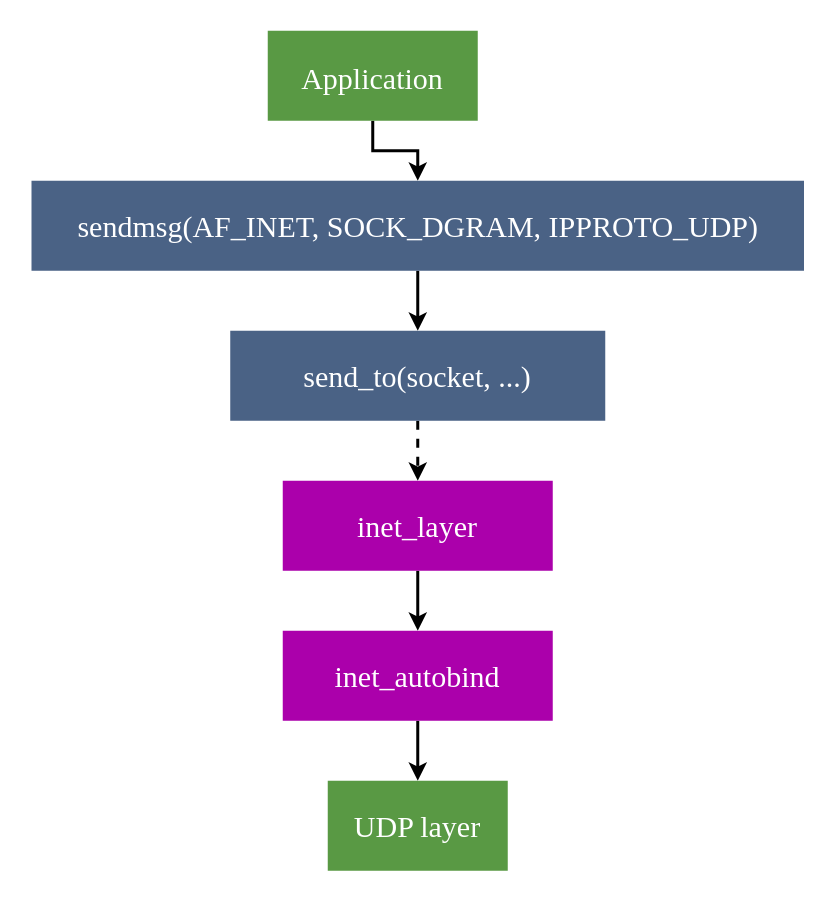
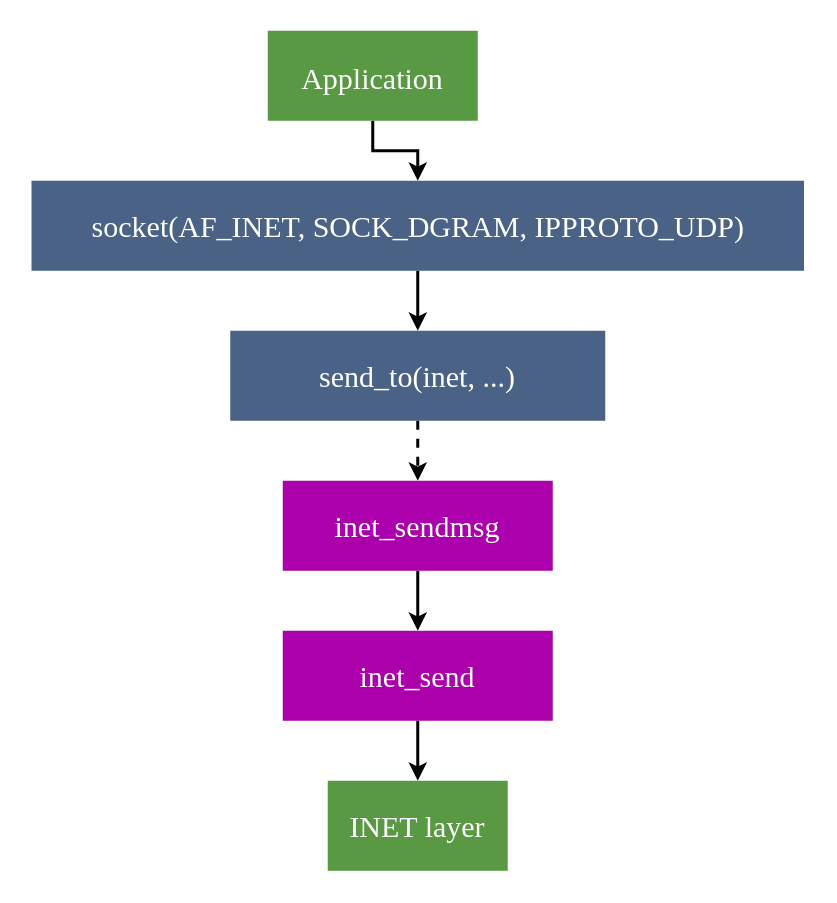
(419, 226) -> (419, 226)
(418, 376) -> (418, 376)
(418, 526) -> (418, 526)
(418, 676) -> (418, 676)
(418, 826) -> (418, 826)
